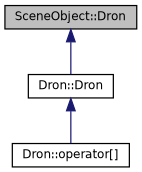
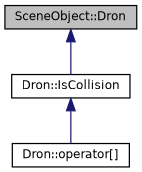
(71, 86) -> (71, 86)
